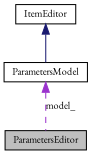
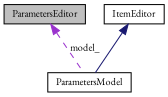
(46, 111) -> (70, 53)
